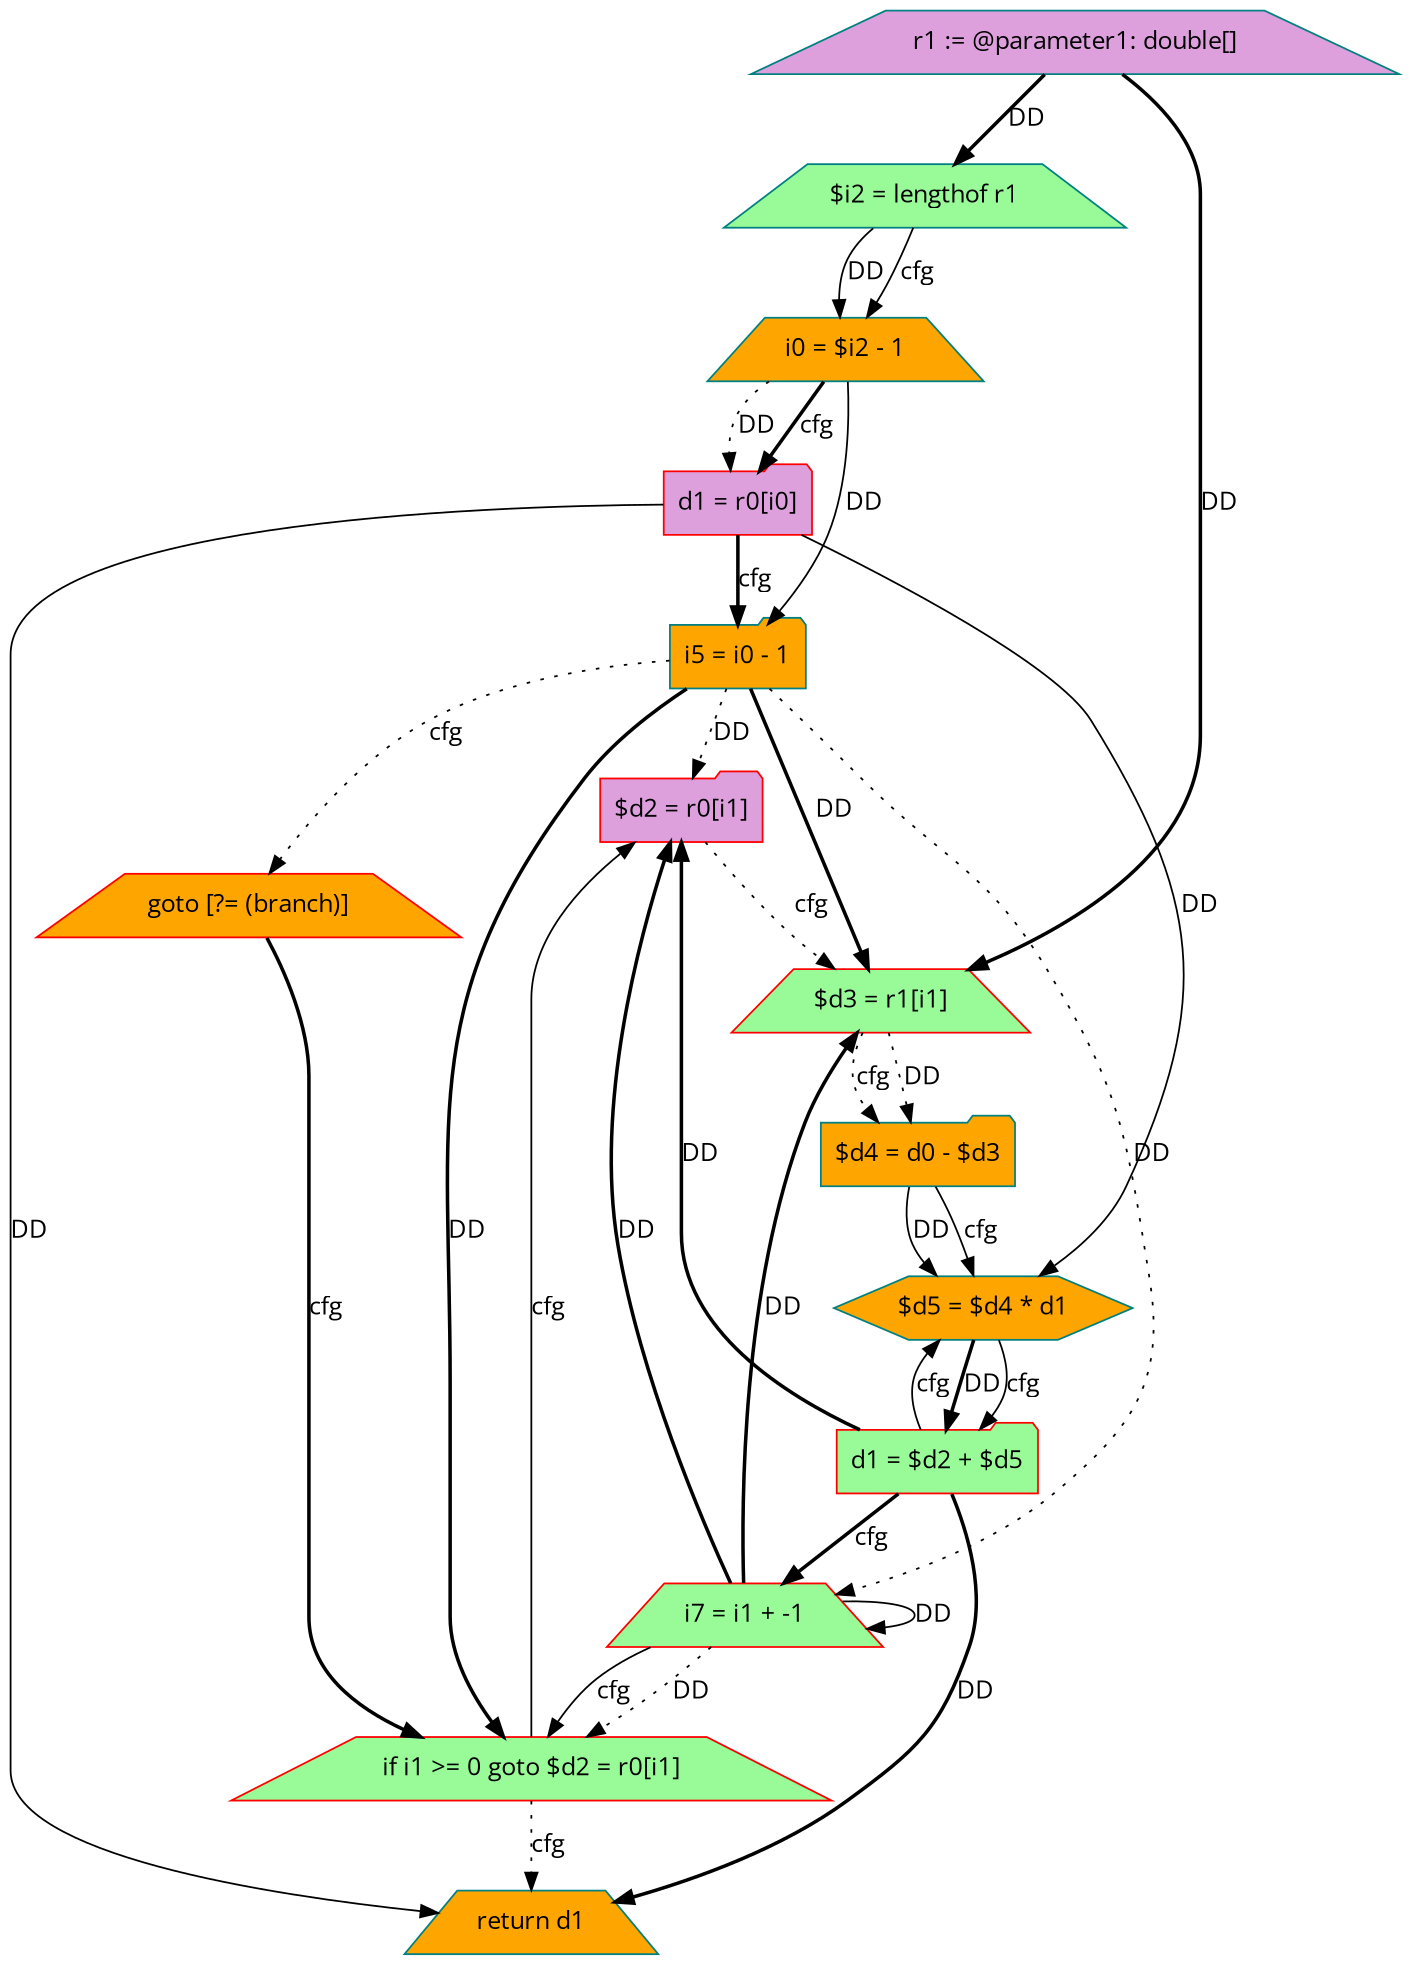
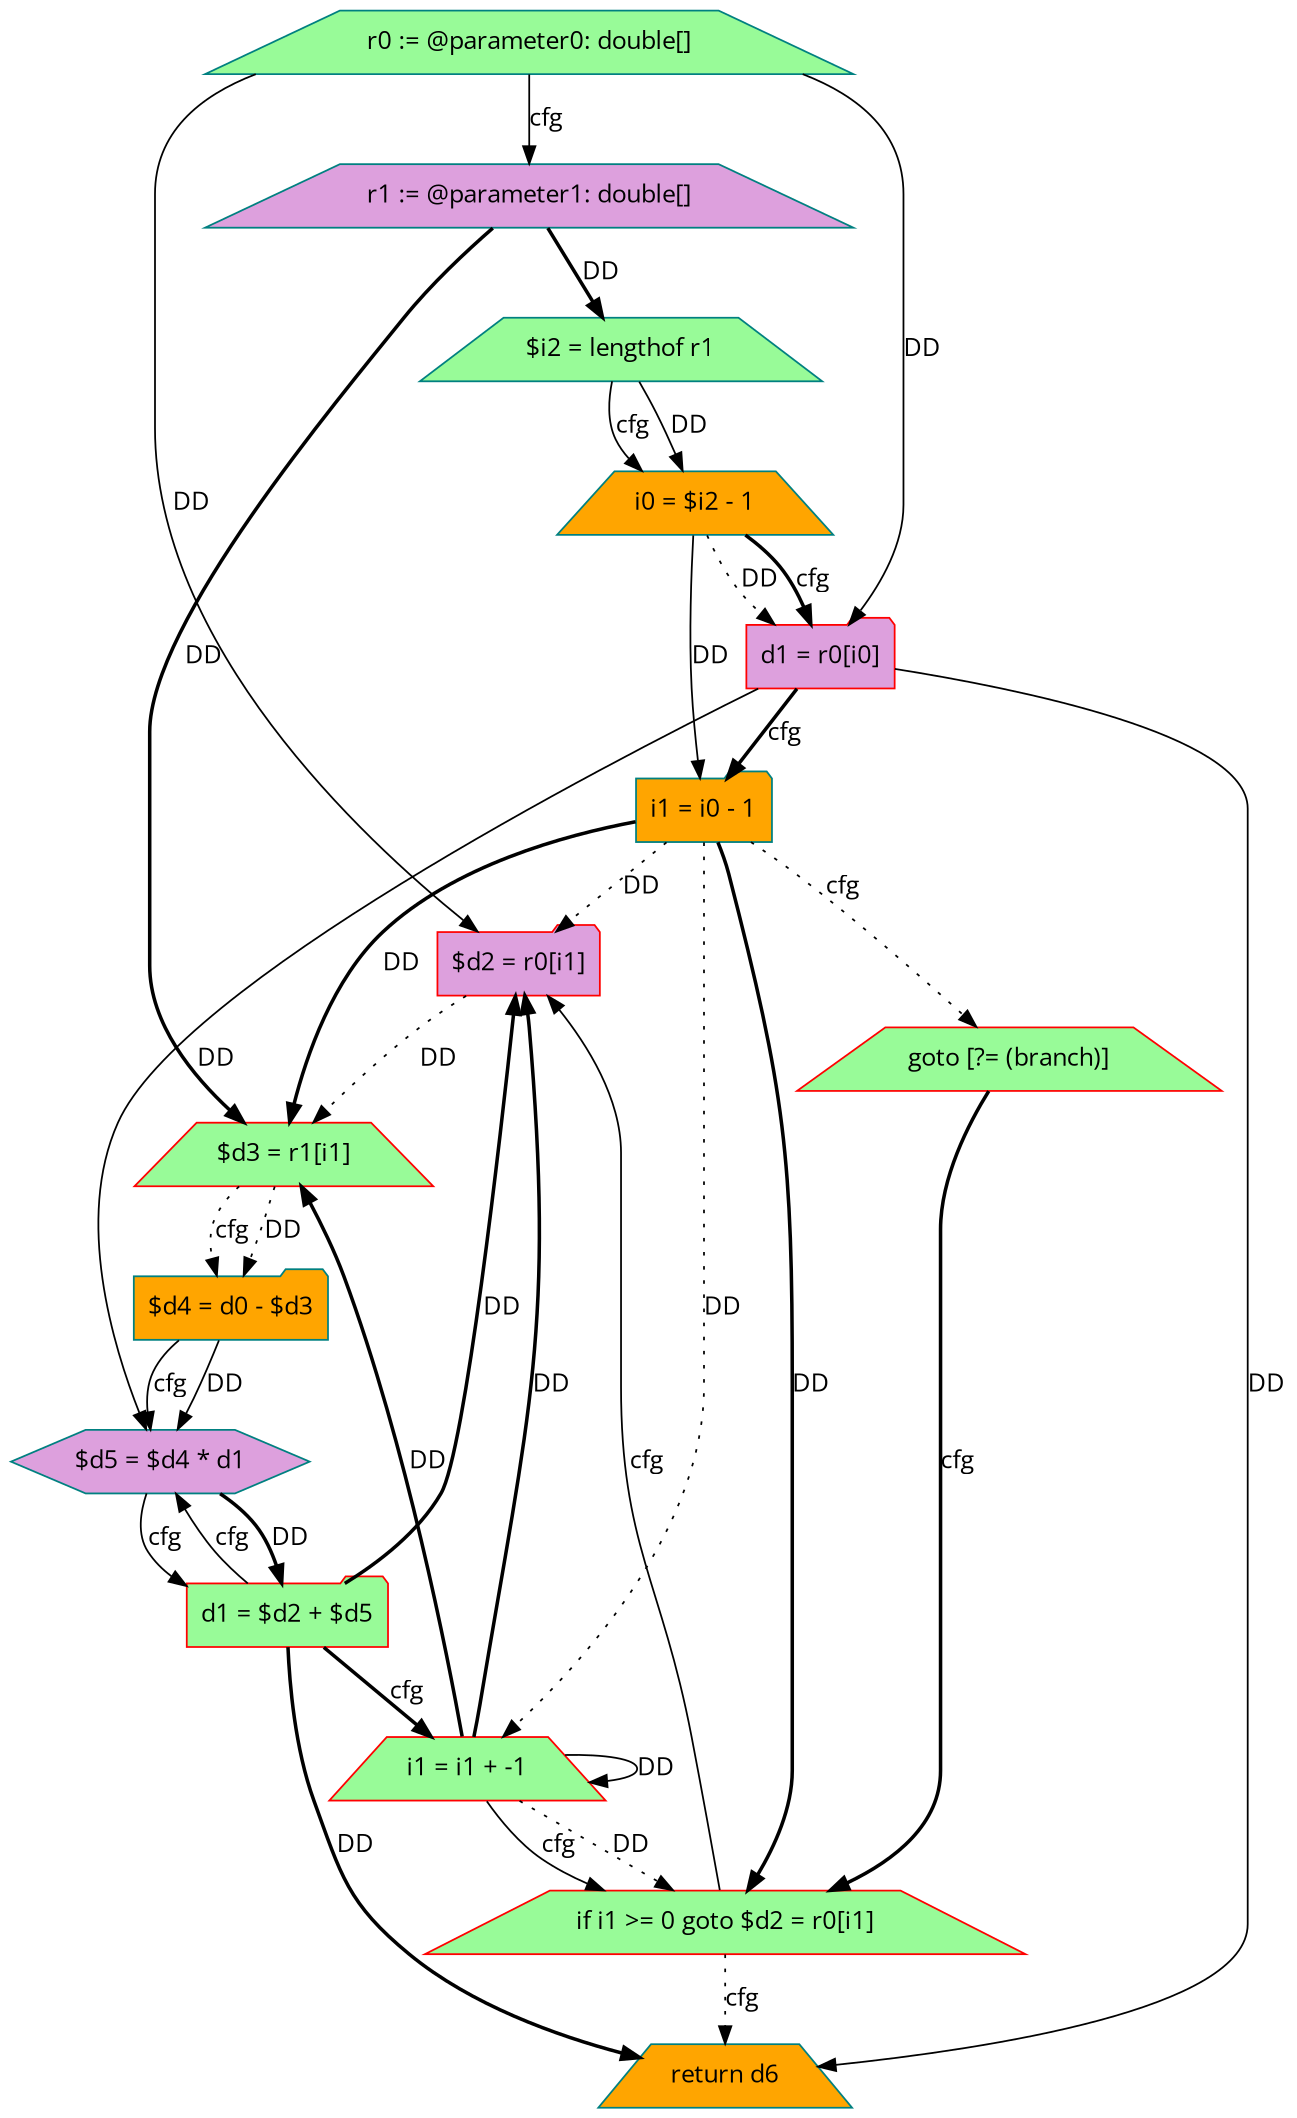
none -> (529, 42)
(738, 657) -> (704, 810)
(249, 906) -> (1009, 1059)
(811, 906) -> (439, 1059)
(983, 1308) -> (160, 1462)
(745, 1615) -> (467, 1769)
(531, 1922) -> (725, 2076)
